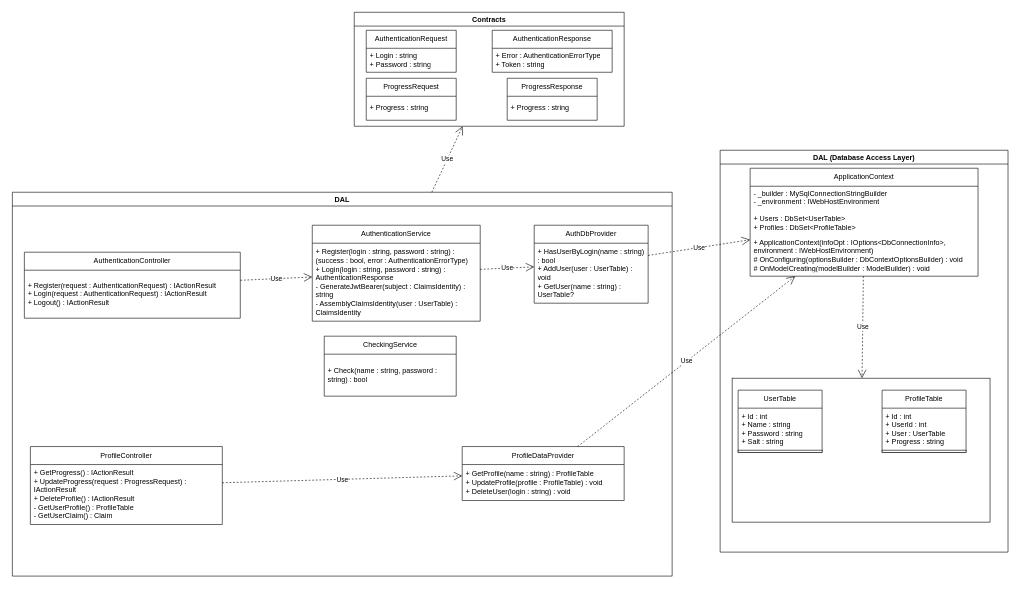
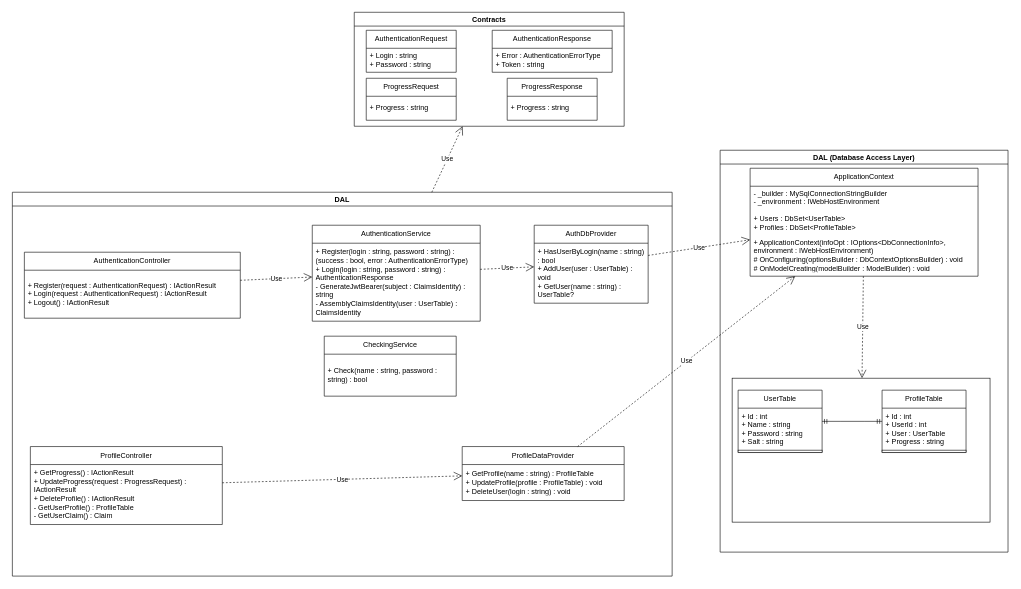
none -> (852, 422)
